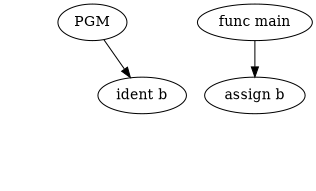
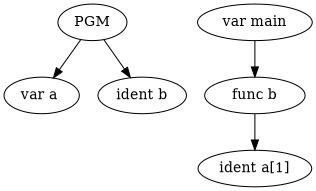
(255, 22) -> (255, 22)
none -> (42, 95)
(255, 95) -> (255, 95)
none -> (255, 169)
